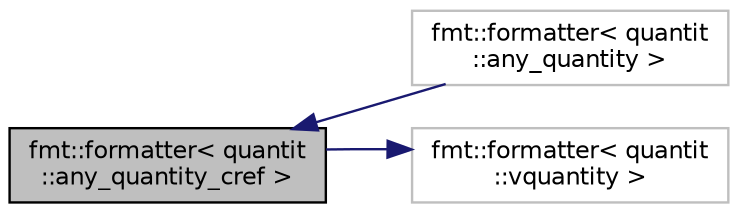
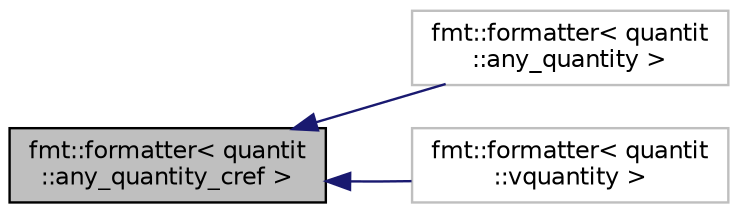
(357, 149) -> (381, 181)
